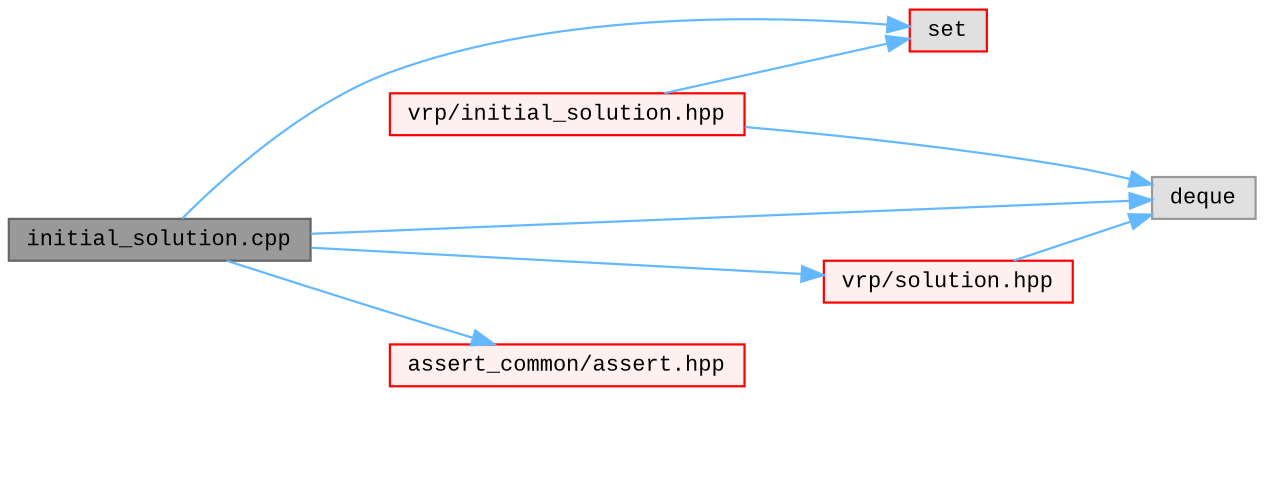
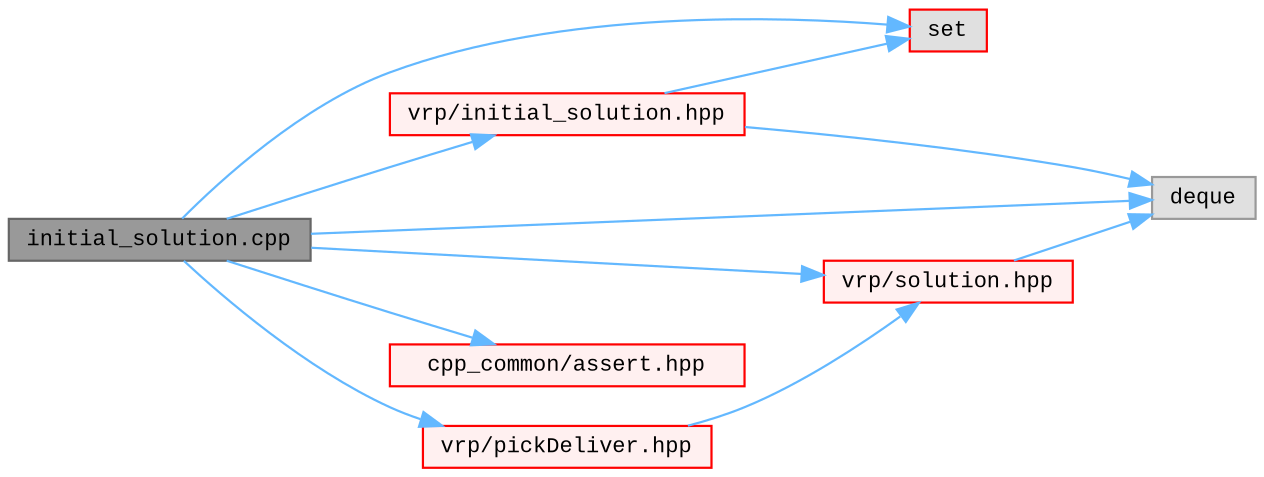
none -> (349, 180)
(567, 365) -> (567, 365)
none -> (567, 447)
